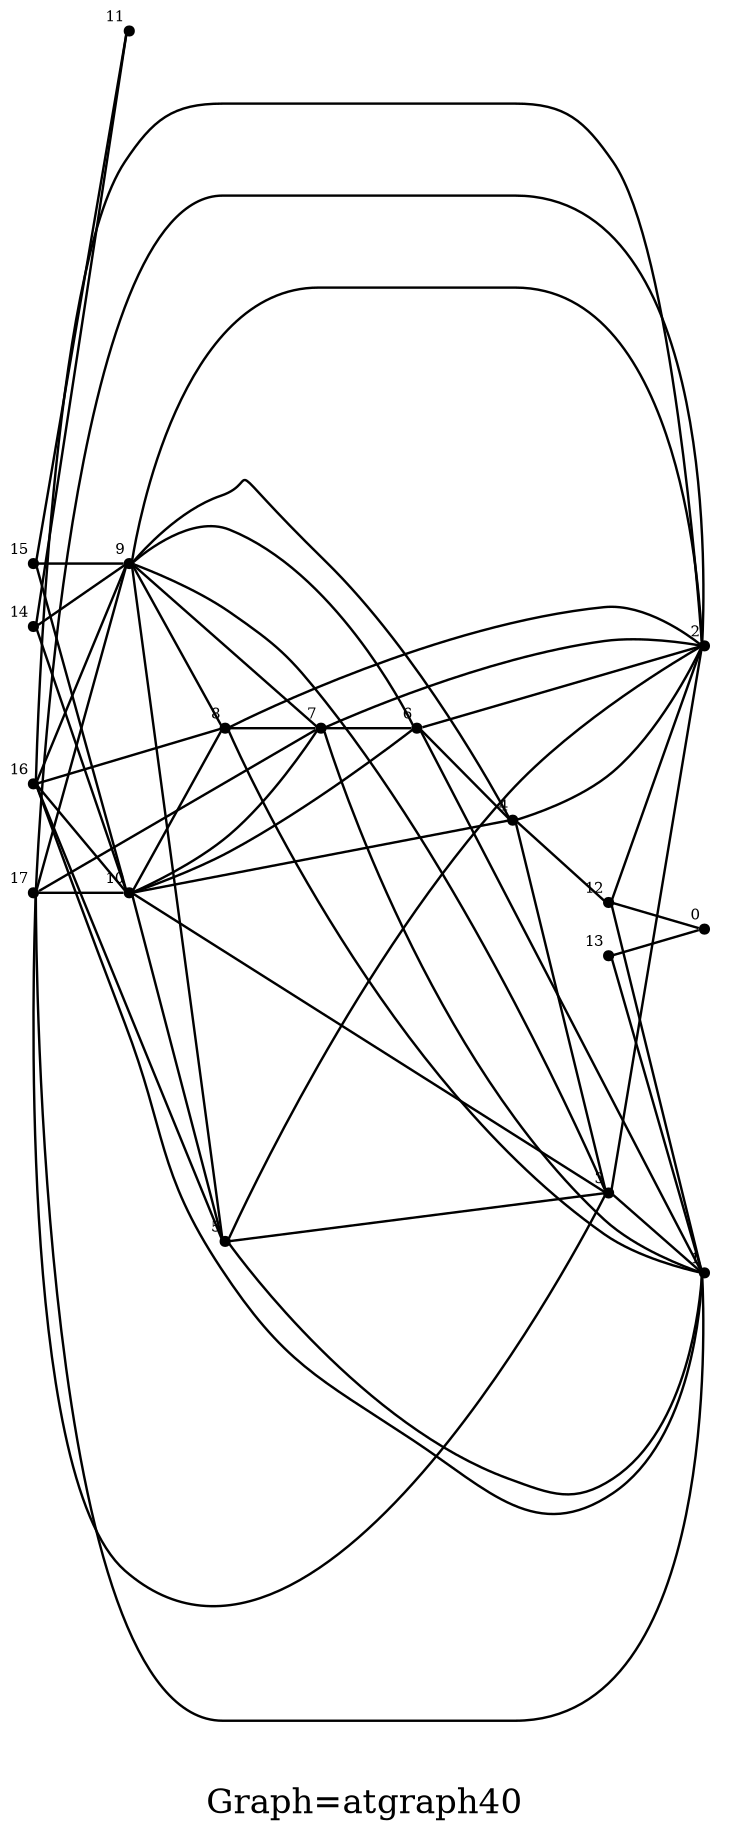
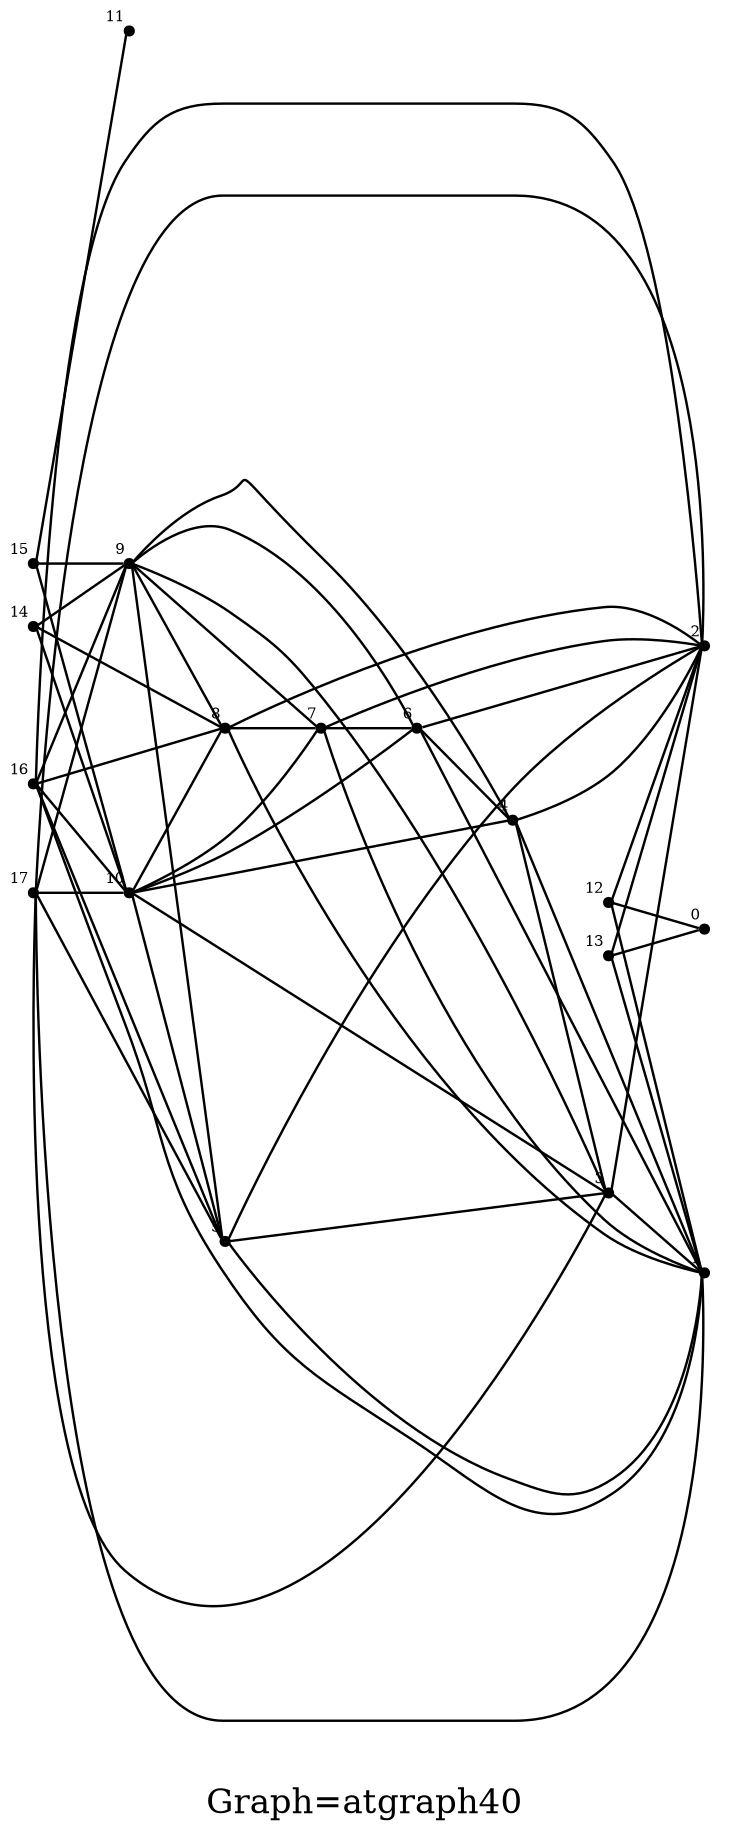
(458, 288) -> (657, 801)
(81, 329) -> (129, 677)
(150, 827) -> (115, 1041)
(561, 862) -> (609, 1047)
